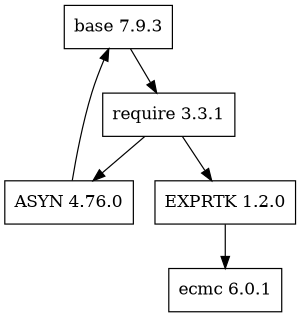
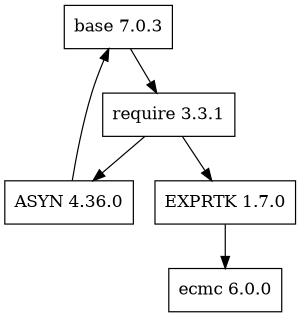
(118, 27) -> (118, 27)
(69, 202) -> (69, 202)
(225, 202) -> (225, 202)
(225, 290) -> (225, 290)
